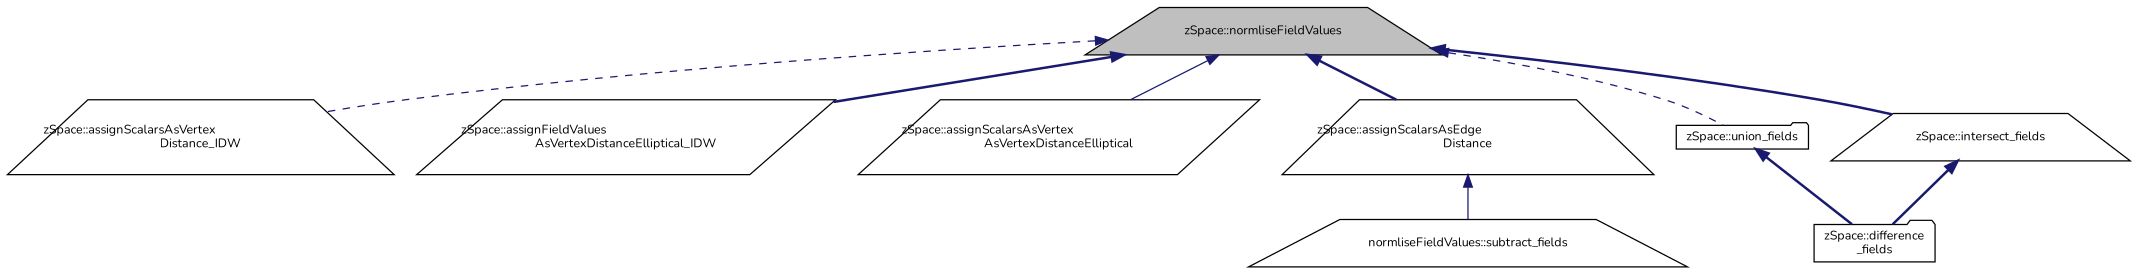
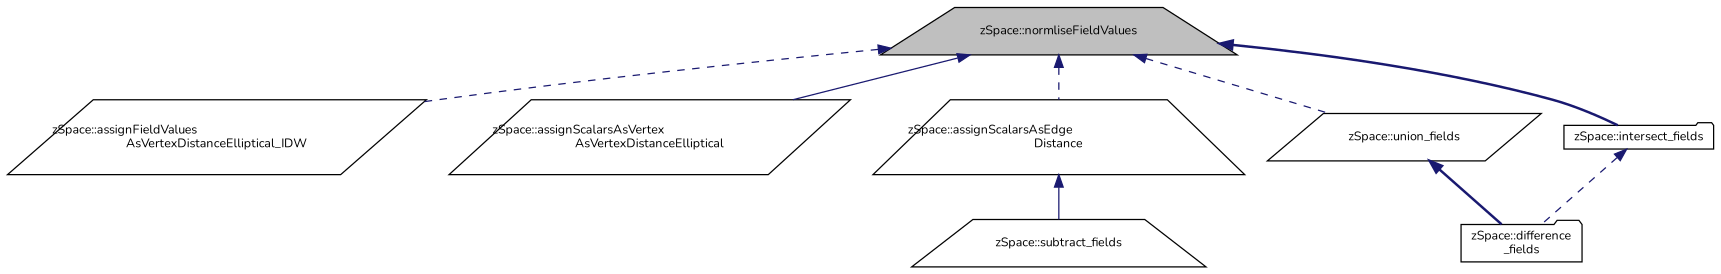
(973, 79) -> (651, 73)
(1358, 80) -> (1059, 84)
(201, 137) -> none
(1742, 137) -> (1404, 137)
(1981, 137) -> (1639, 137)
(1921, 197) -> (1579, 191)
(1468, 243) -> (1059, 243)
